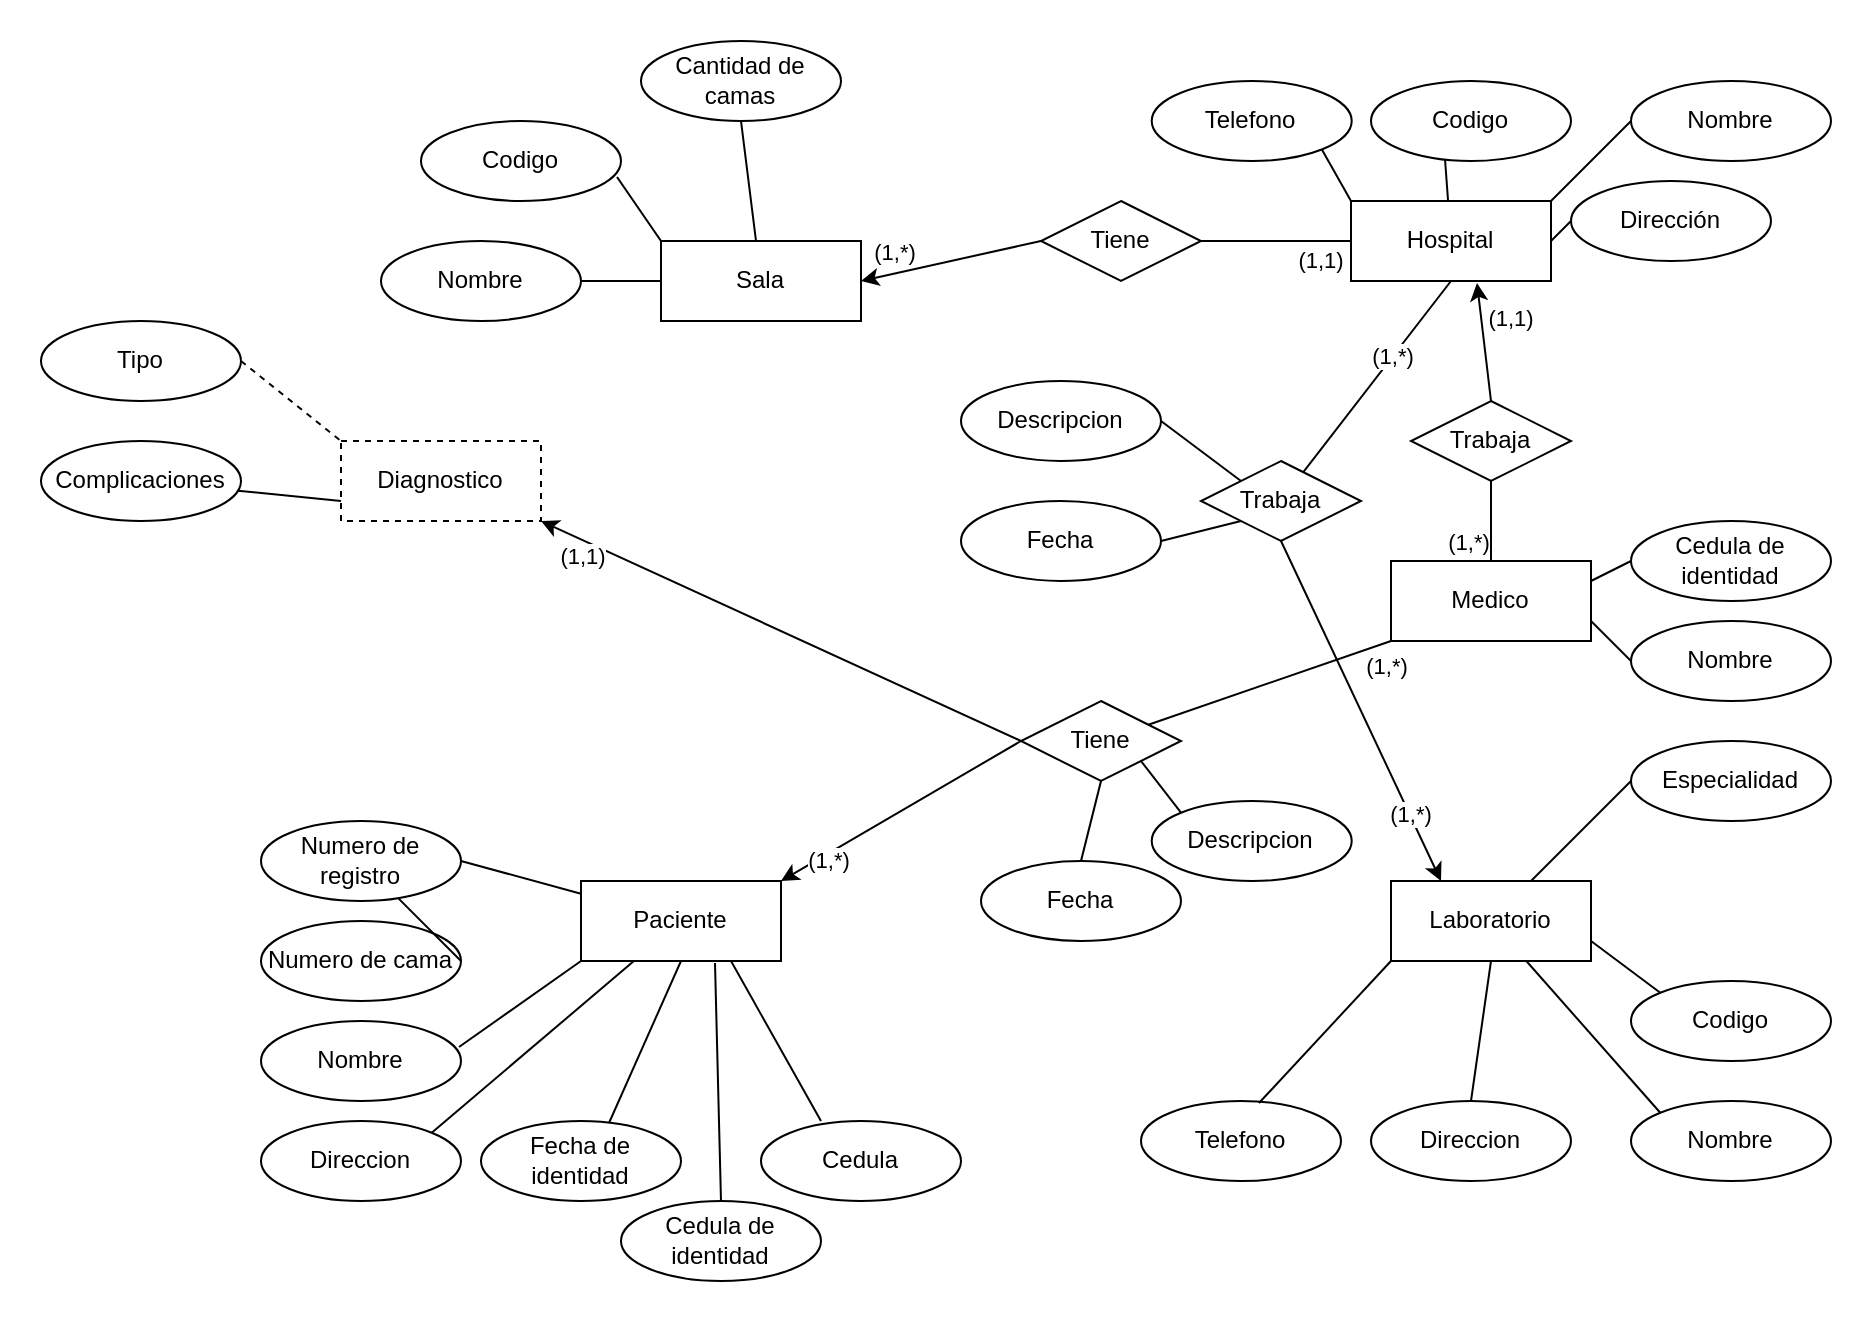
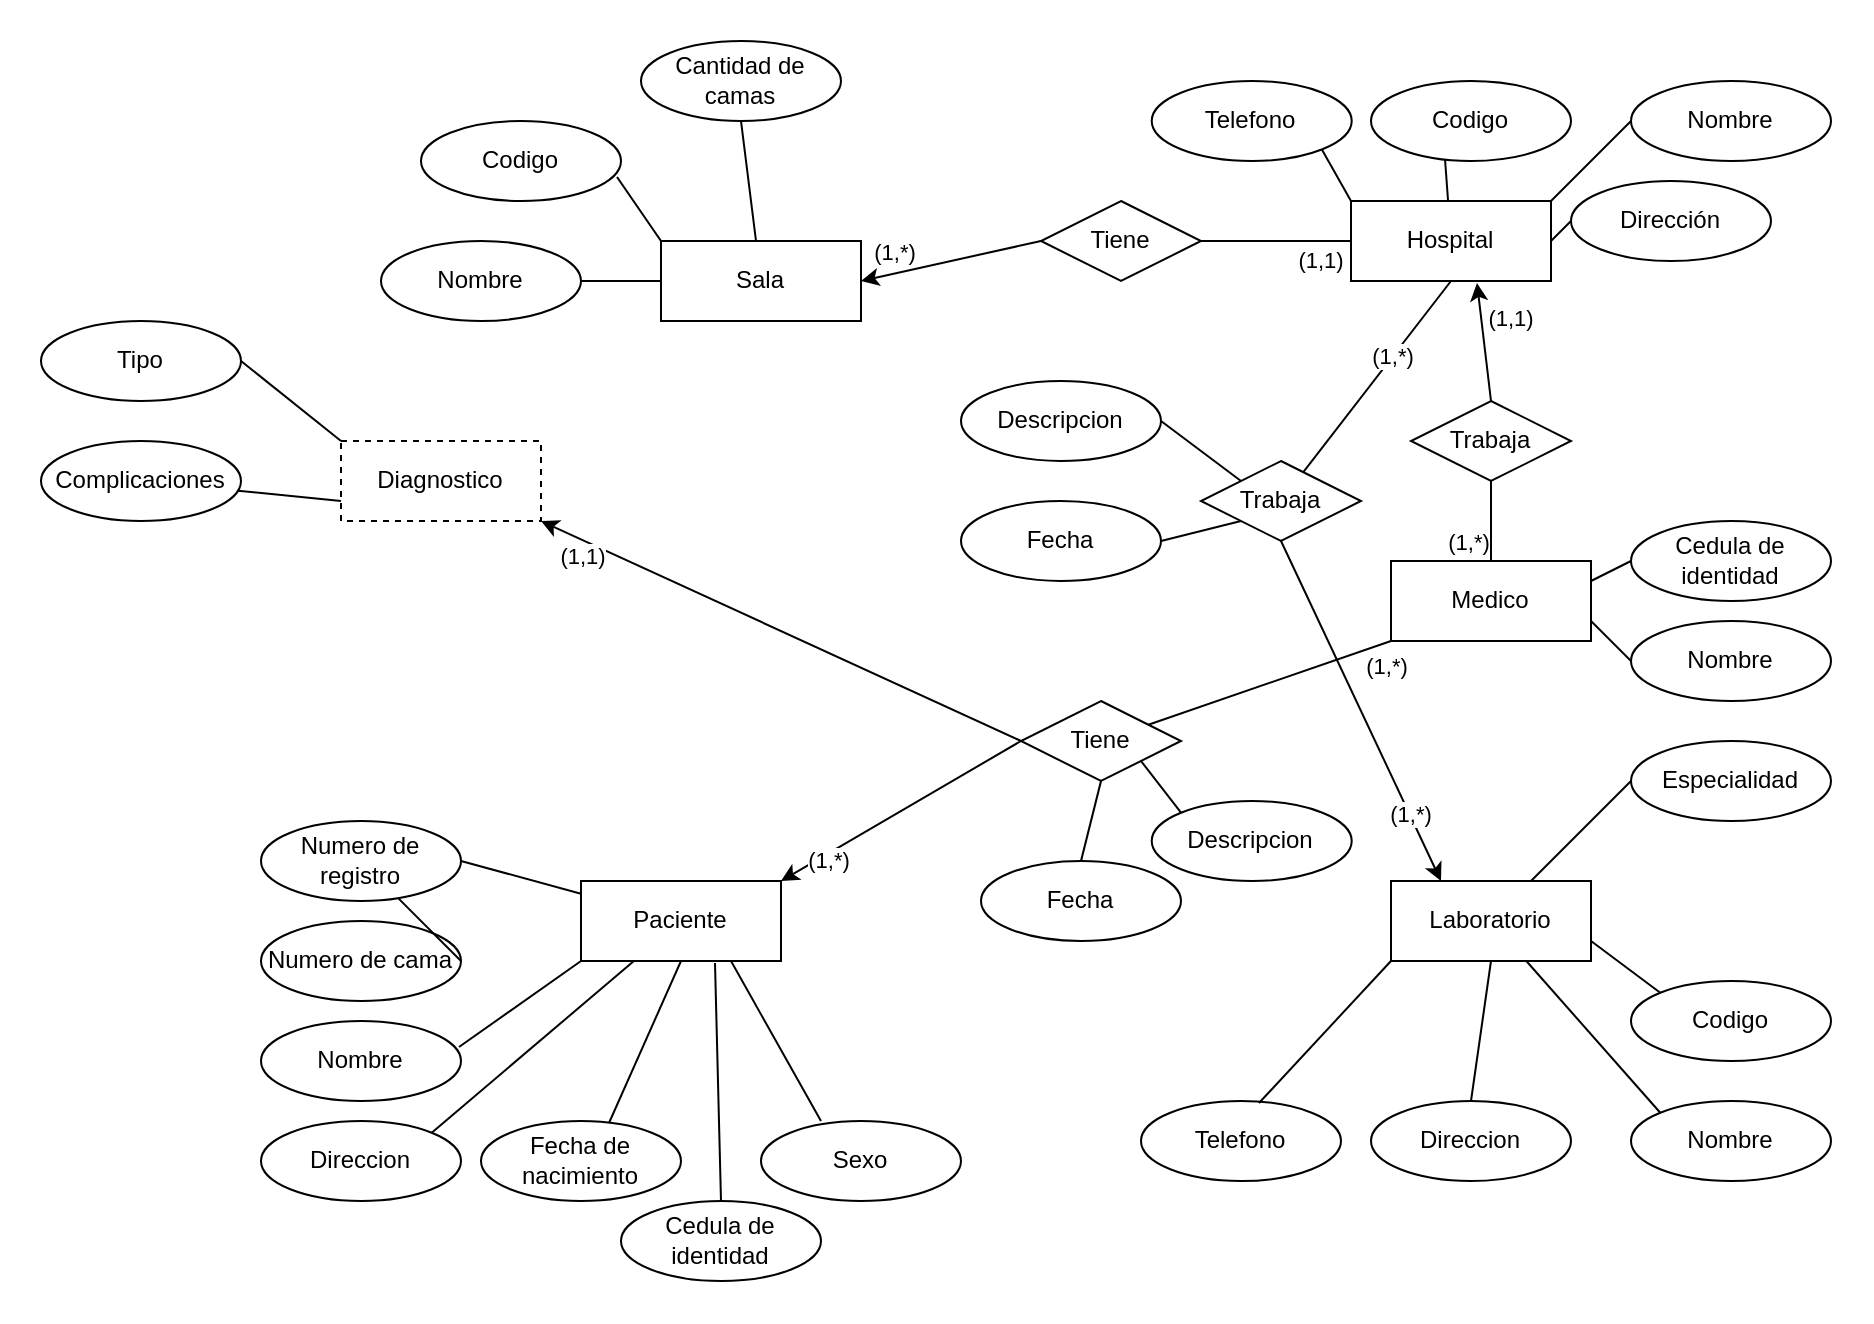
(292, 402) -> (292, 402)
(581, 1161) -> (581, 1161)
(861, 1161) -> (861, 1161)
